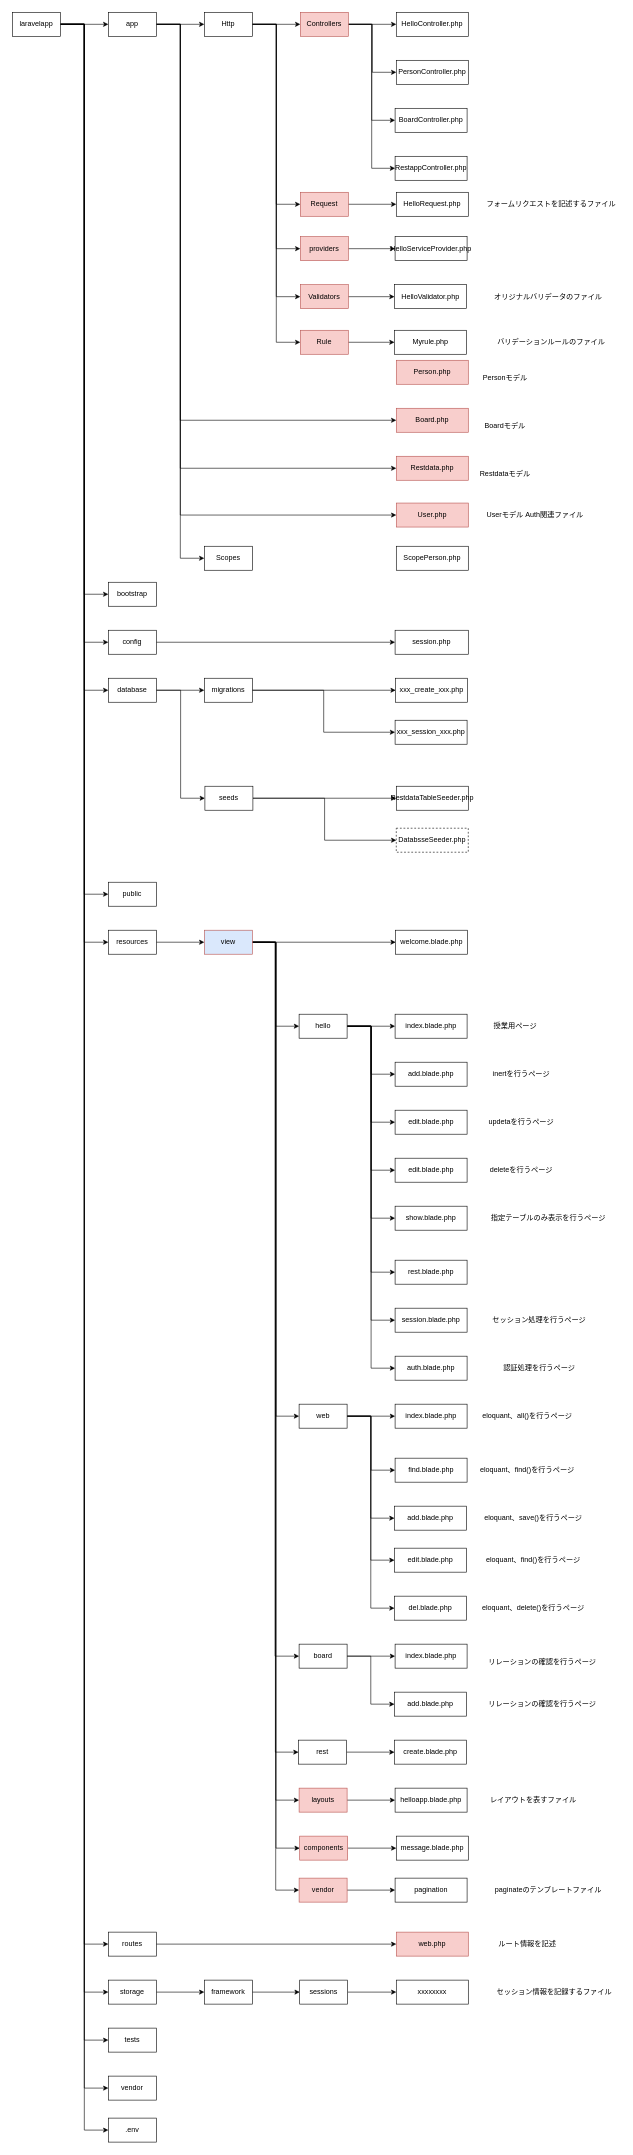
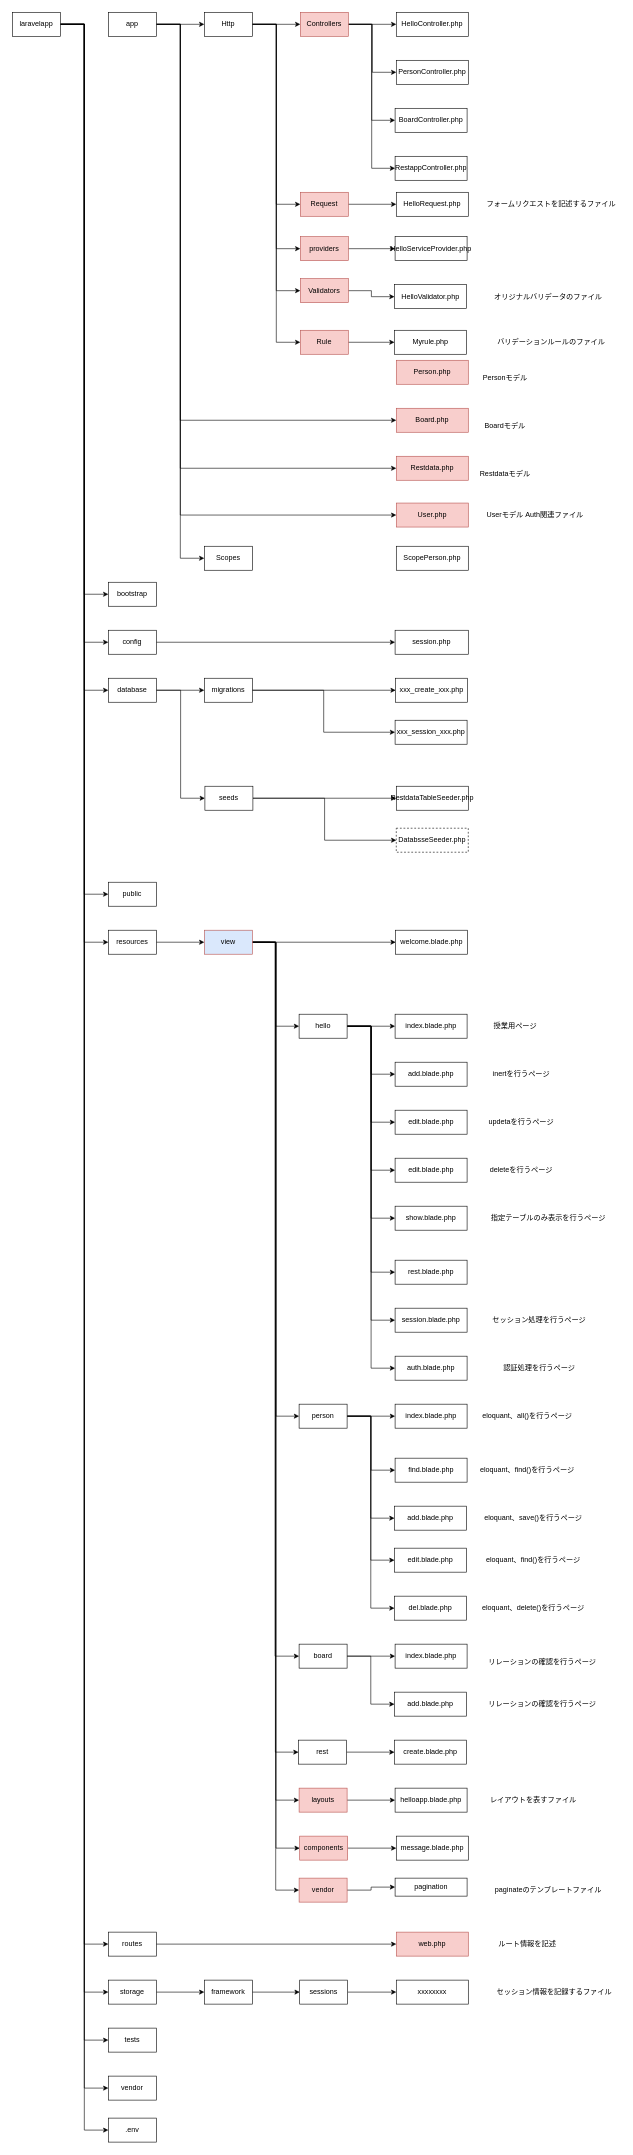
(102, 24) -> none
(324, 297) -> (324, 291)
(323, 1416) -> (323, 1416)
(431, 1890) -> (431, 1887)
